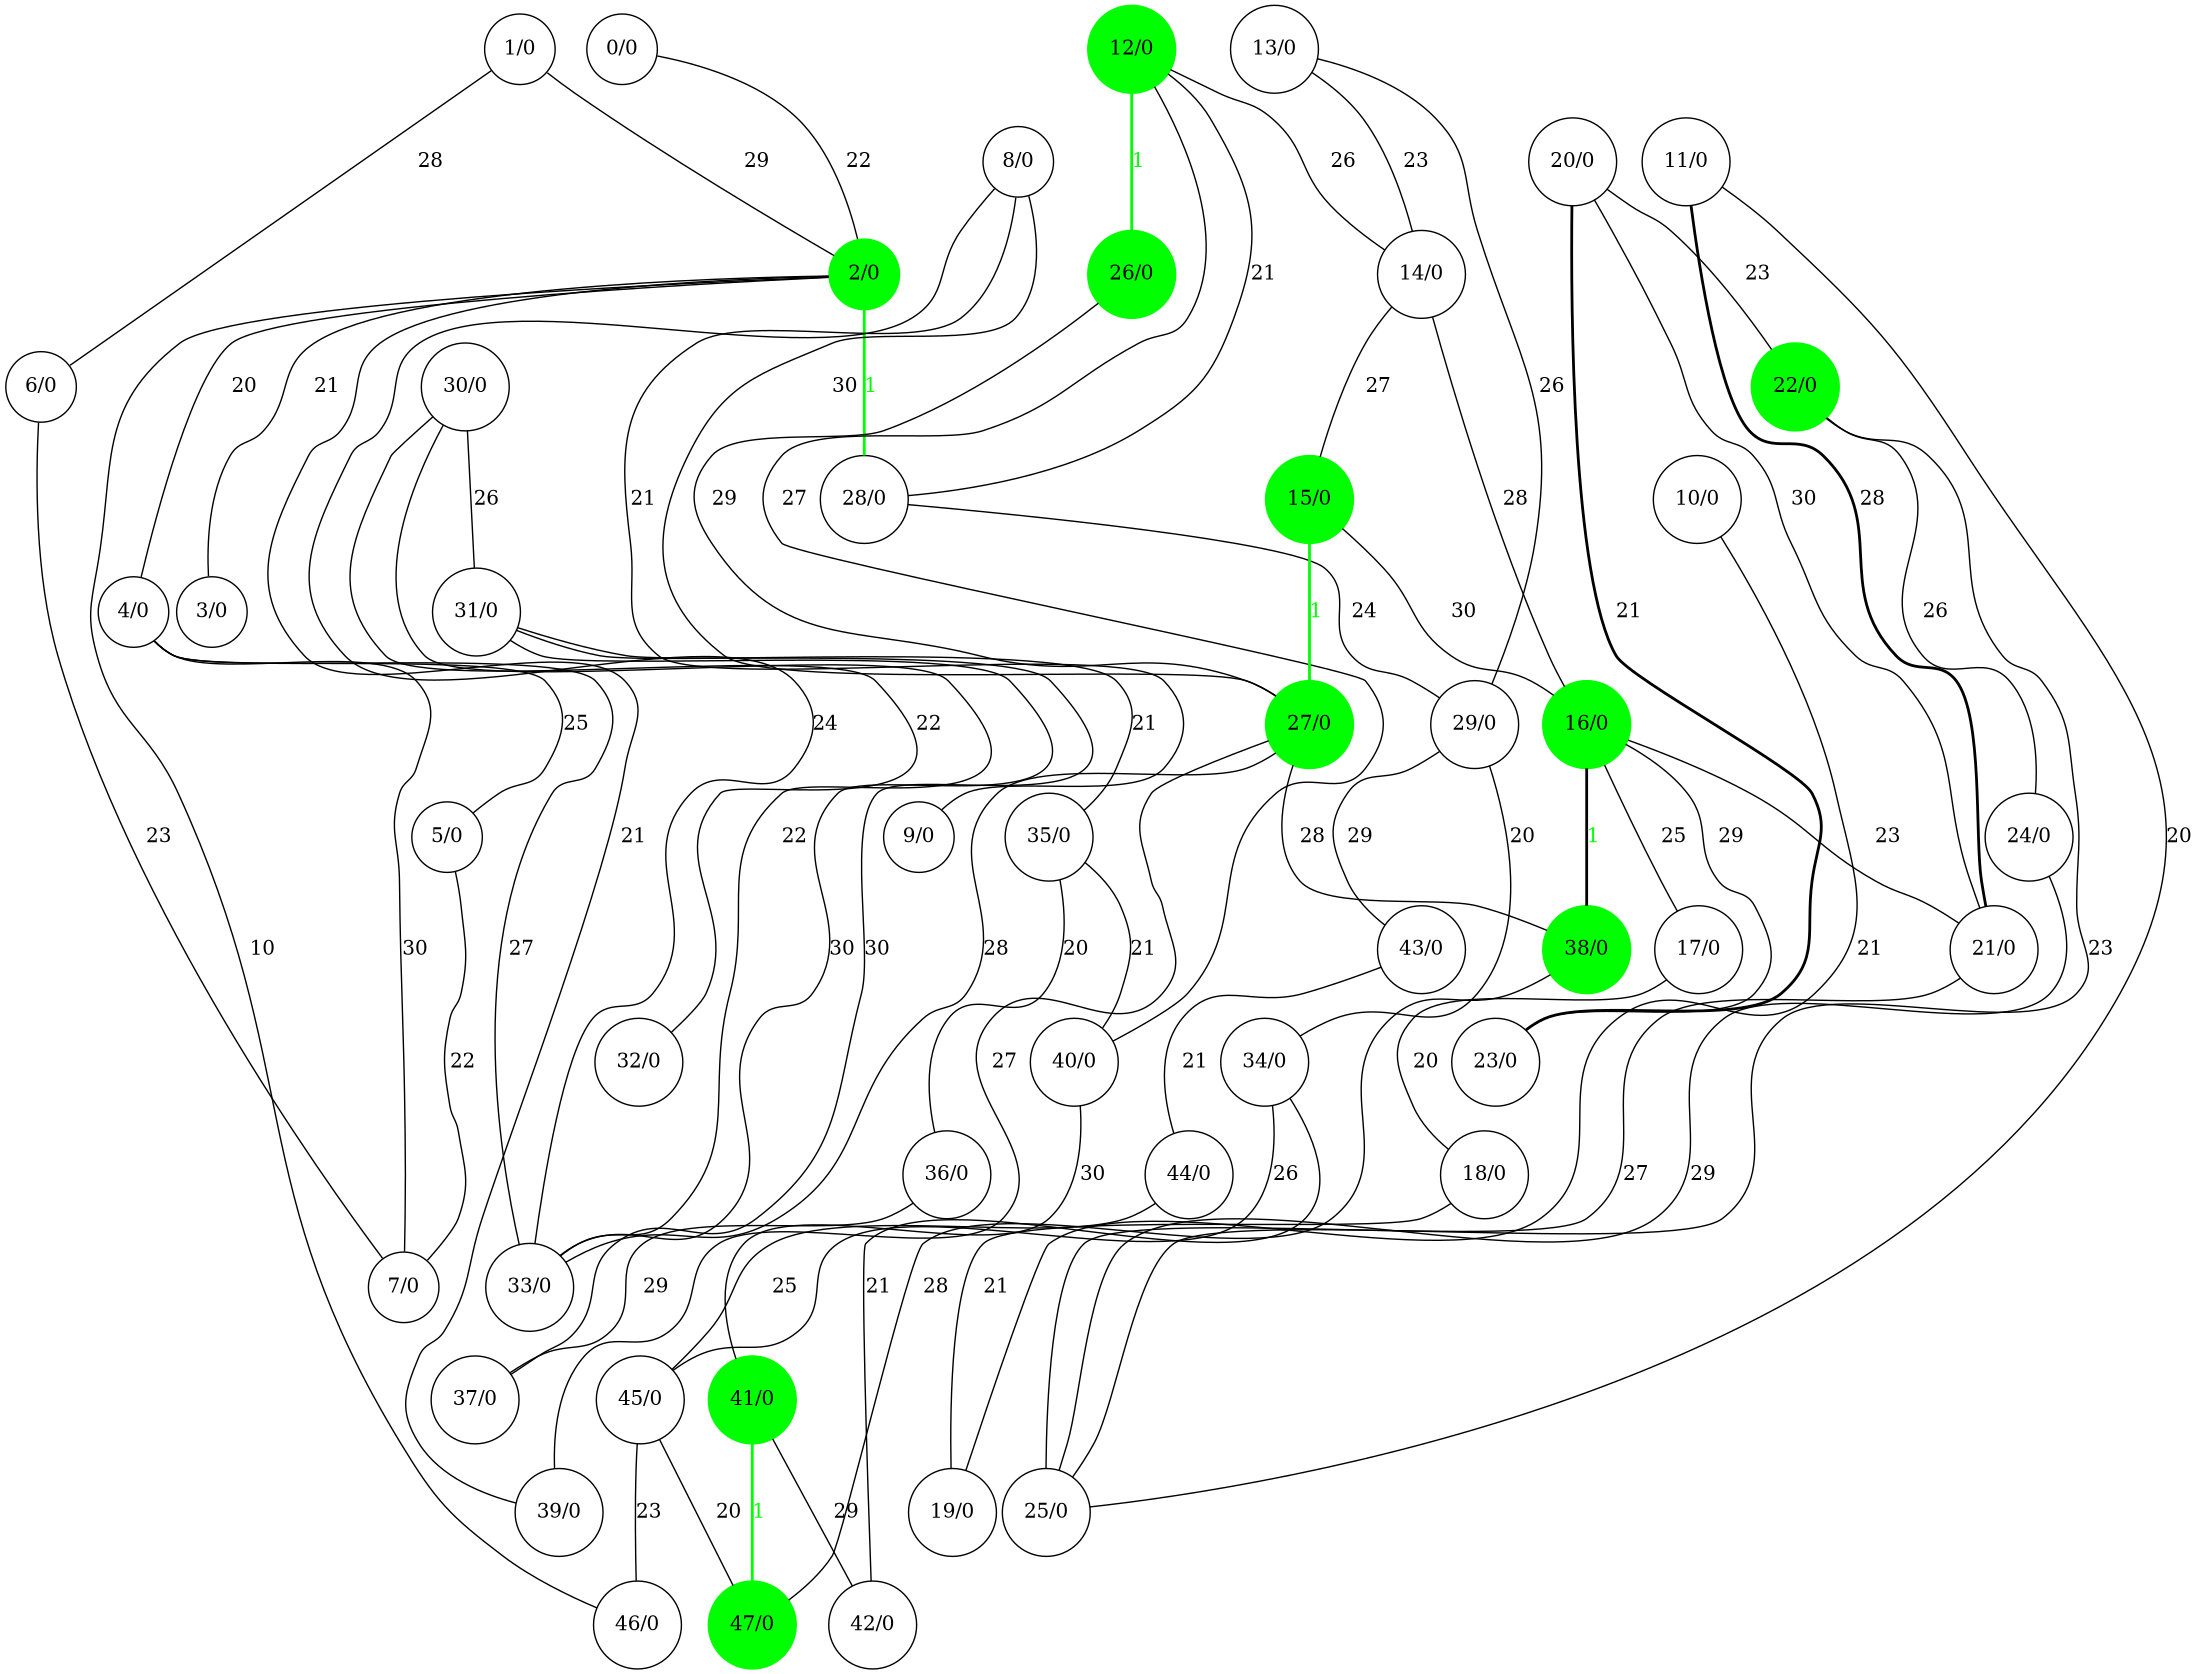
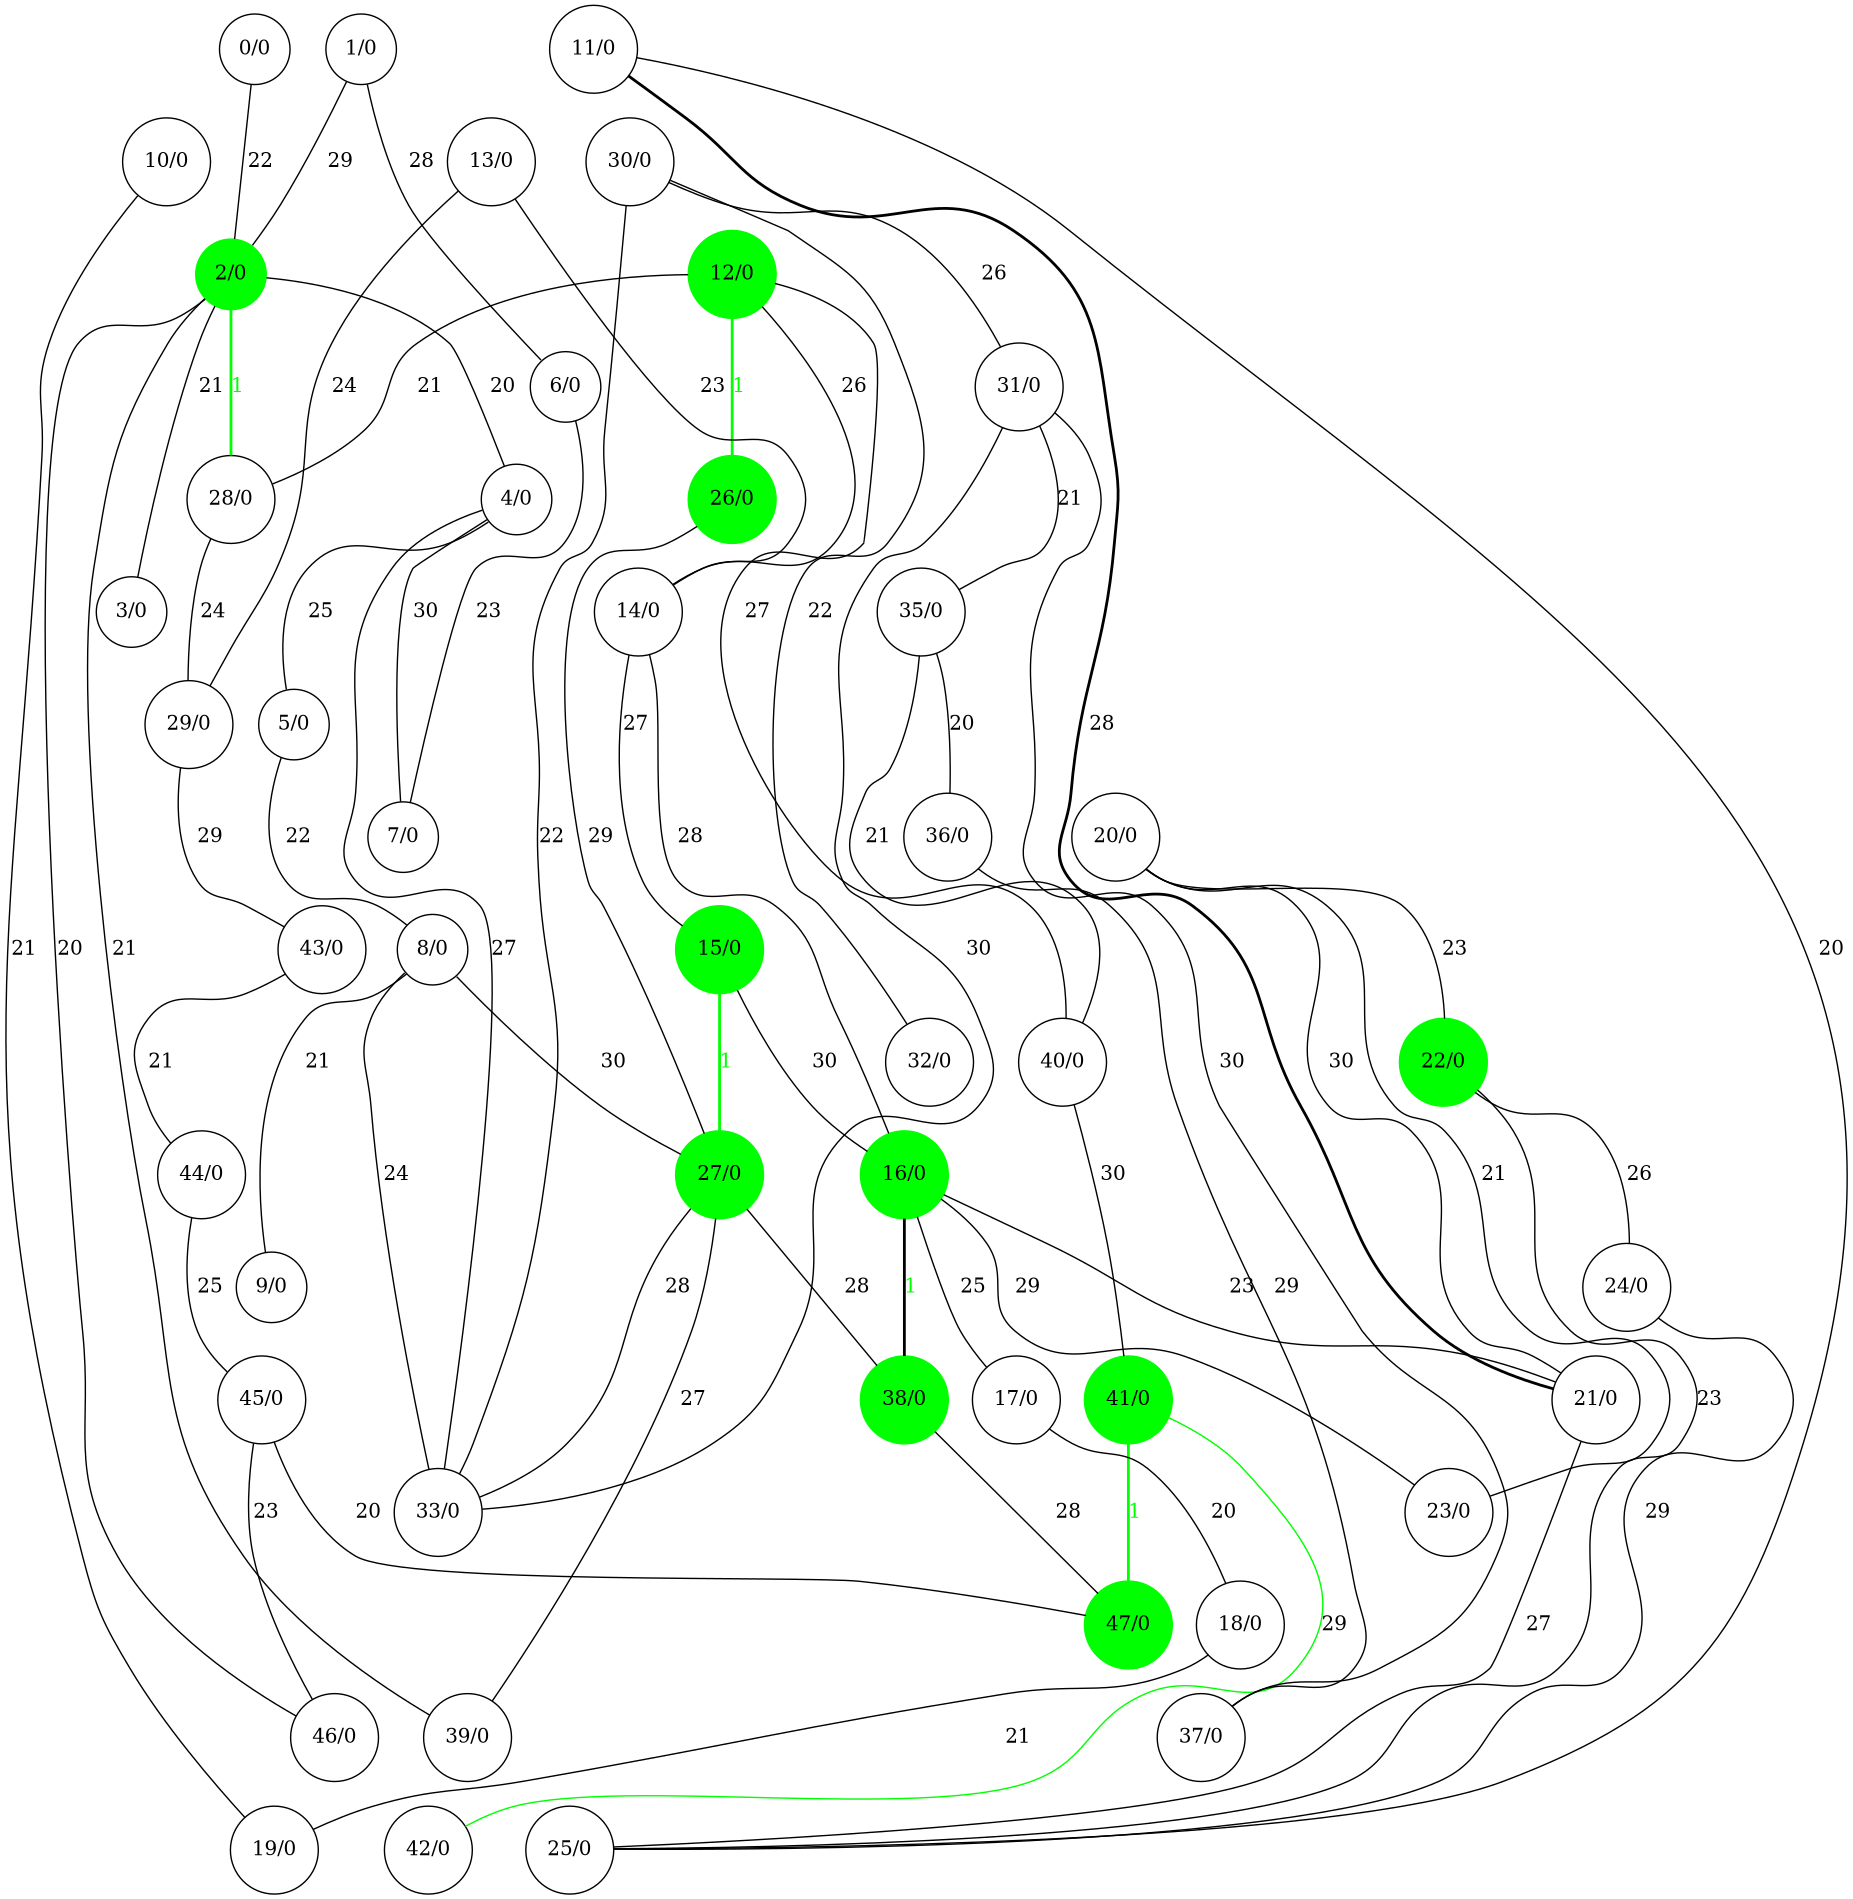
(1552, 387) -> (345, 387)
(1722, 729) -> (1479, 1200)
(263, 950) -> (71, 950)
(1265, 1062) -> none
(445, 1071) -> (288, 883)
(813, 1513) -> (1056, 1769)
